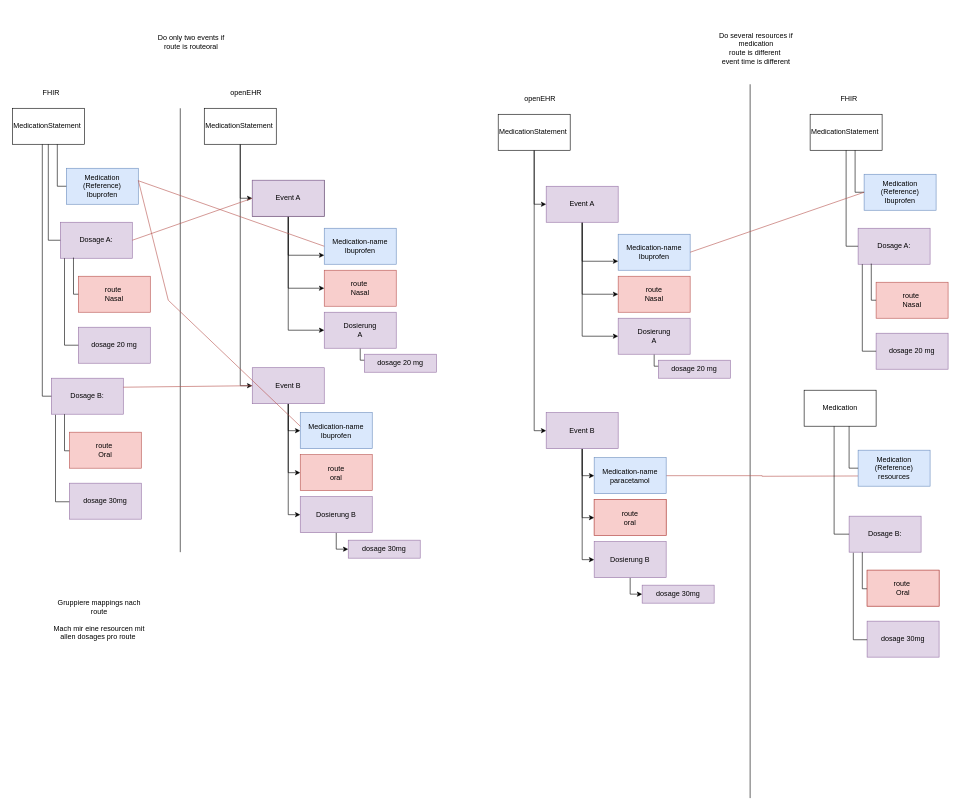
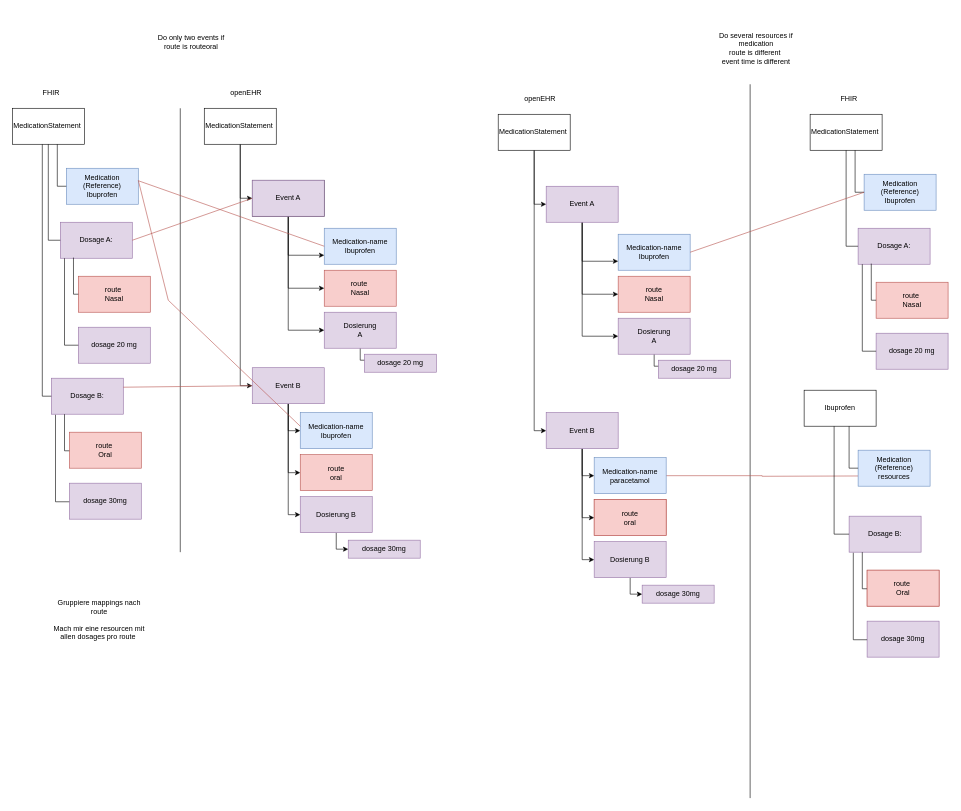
(840, 408) -> (840, 408)
